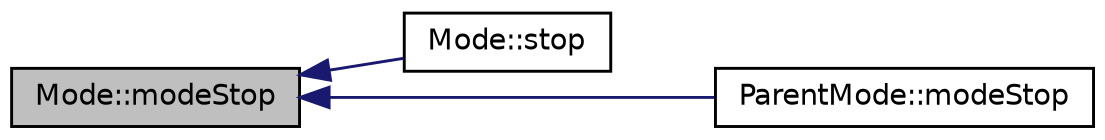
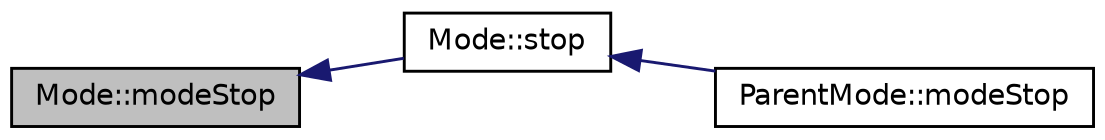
(522, 97) -> (678, 66)
